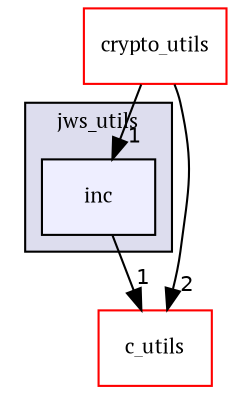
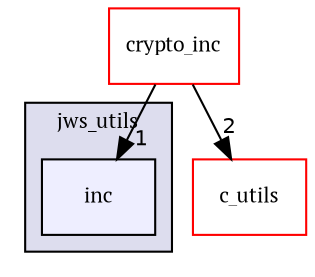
(155, 46) -> (174, 46)
(124, 264) -> none
